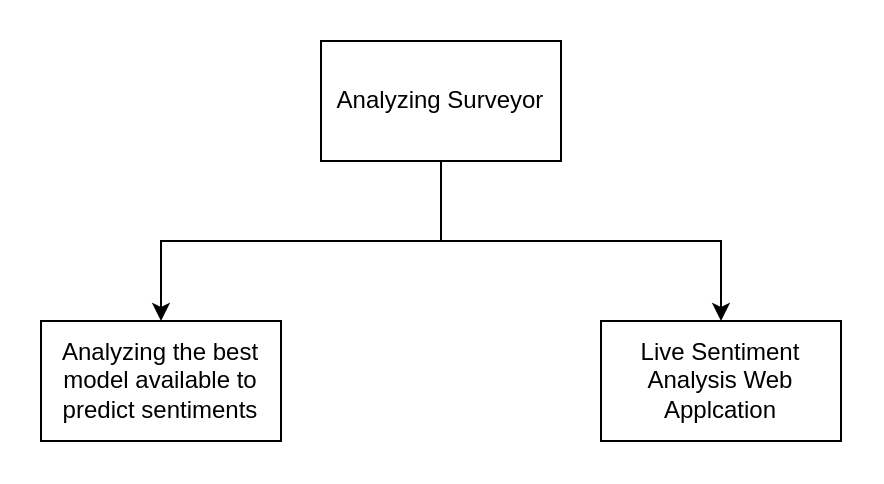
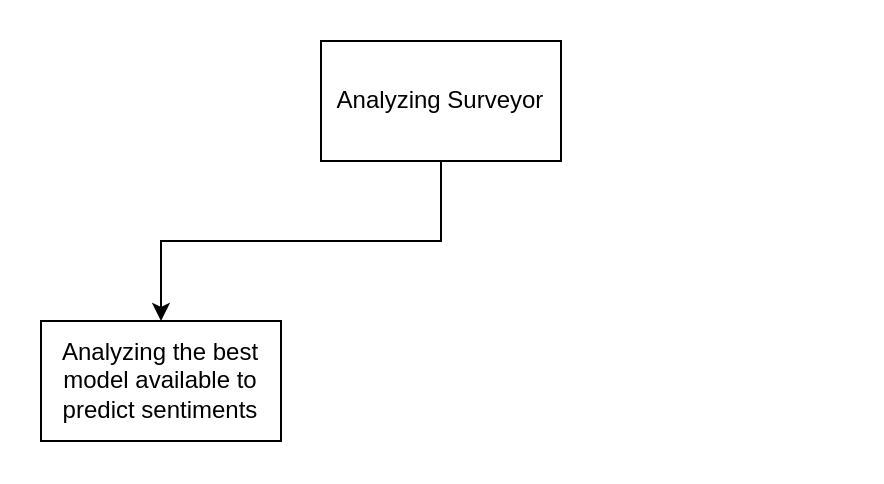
(616, 241) -> none
(721, 381) -> none
